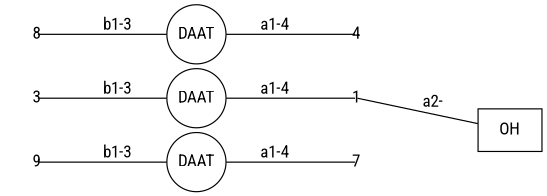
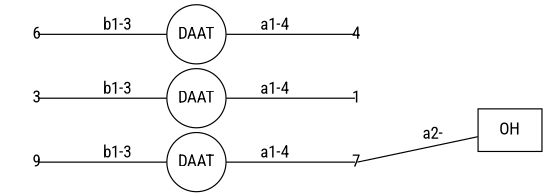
(37, 34) -> (37, 34)
(418, 111) -> (418, 149)
